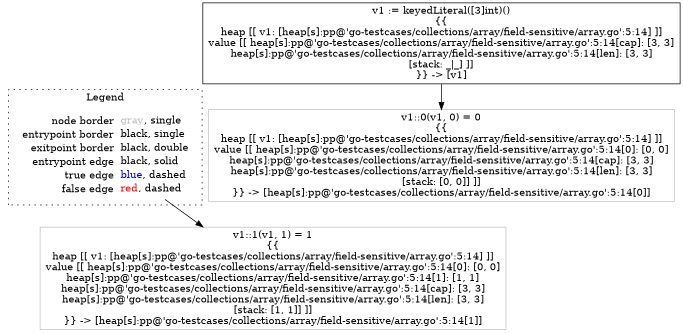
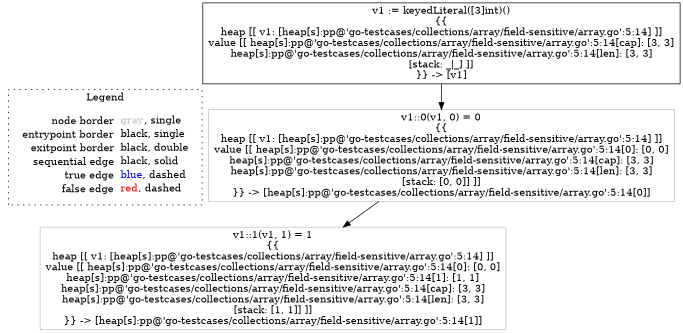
(75, 162) -> (75, 162)
(181, 211) -> (364, 212)
